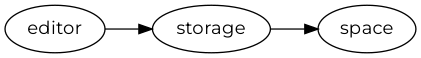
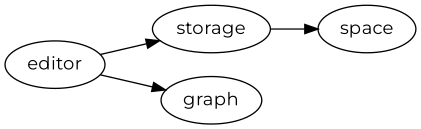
none -> (211, 100)
